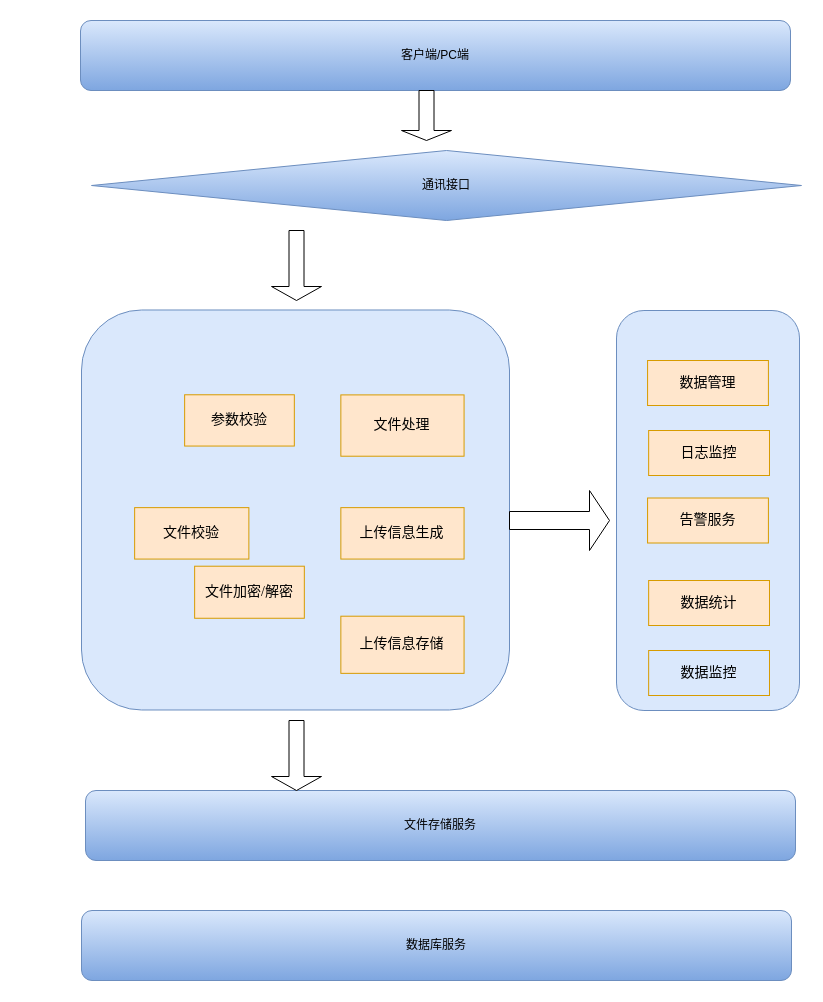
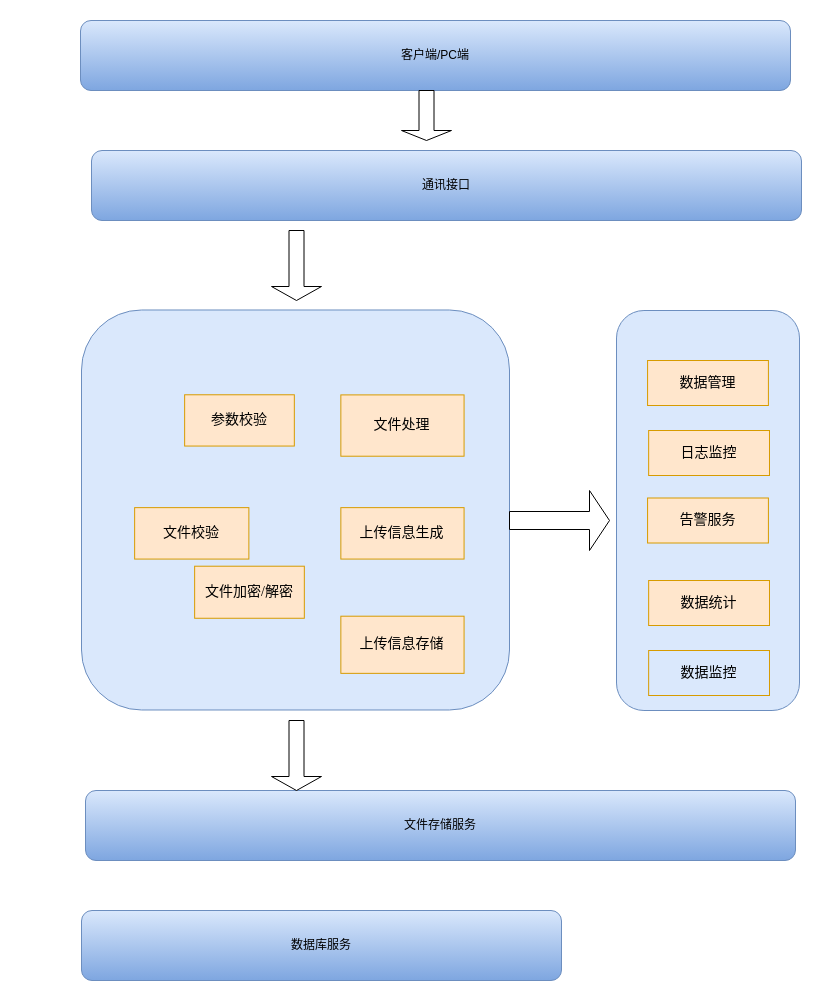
(447, 186) -> (447, 186)
(437, 946) -> (322, 946)
